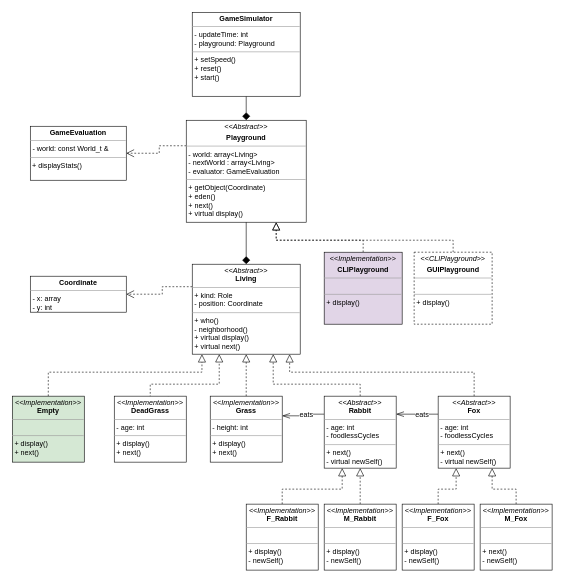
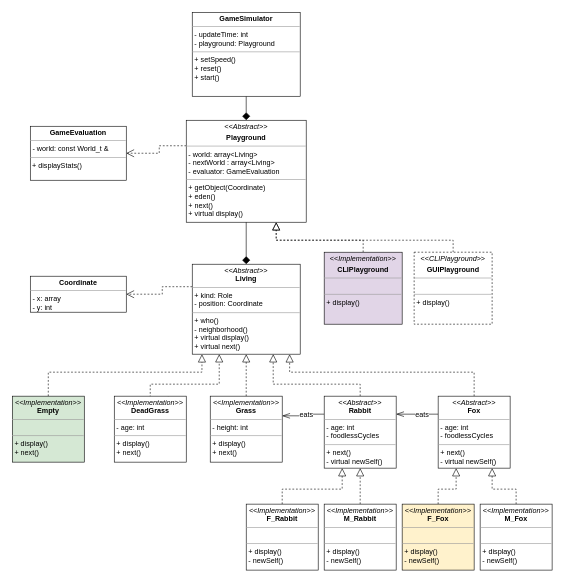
(515, 522) -> (515, 522)
(438, 537) -> (438, 537)
